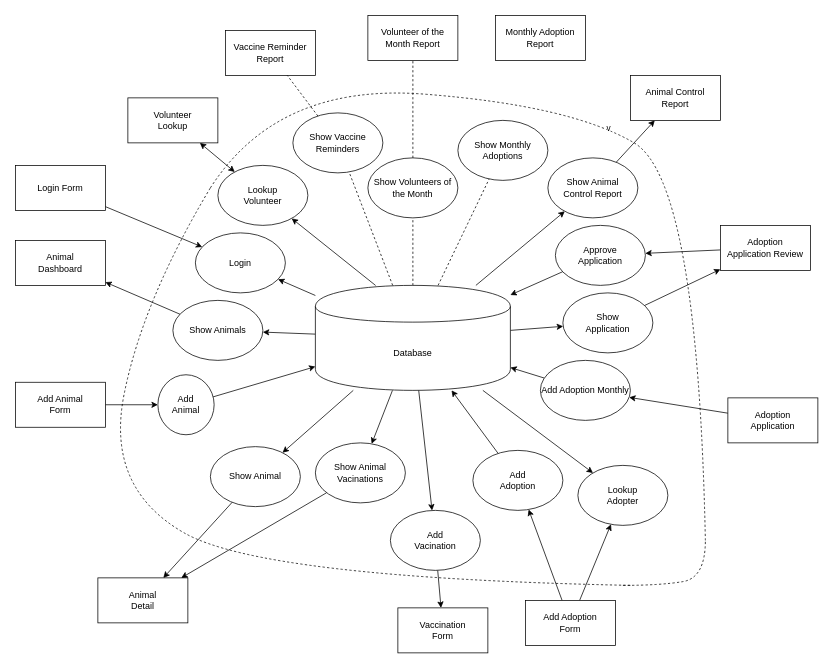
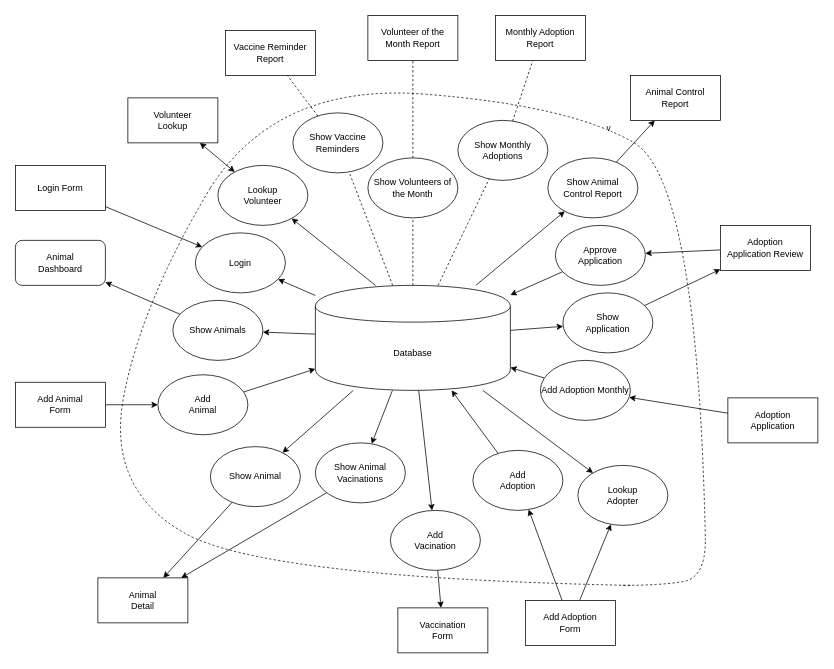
none -> (522, 92)
(60, 263) -> (60, 263)
(186, 405) -> (203, 405)
